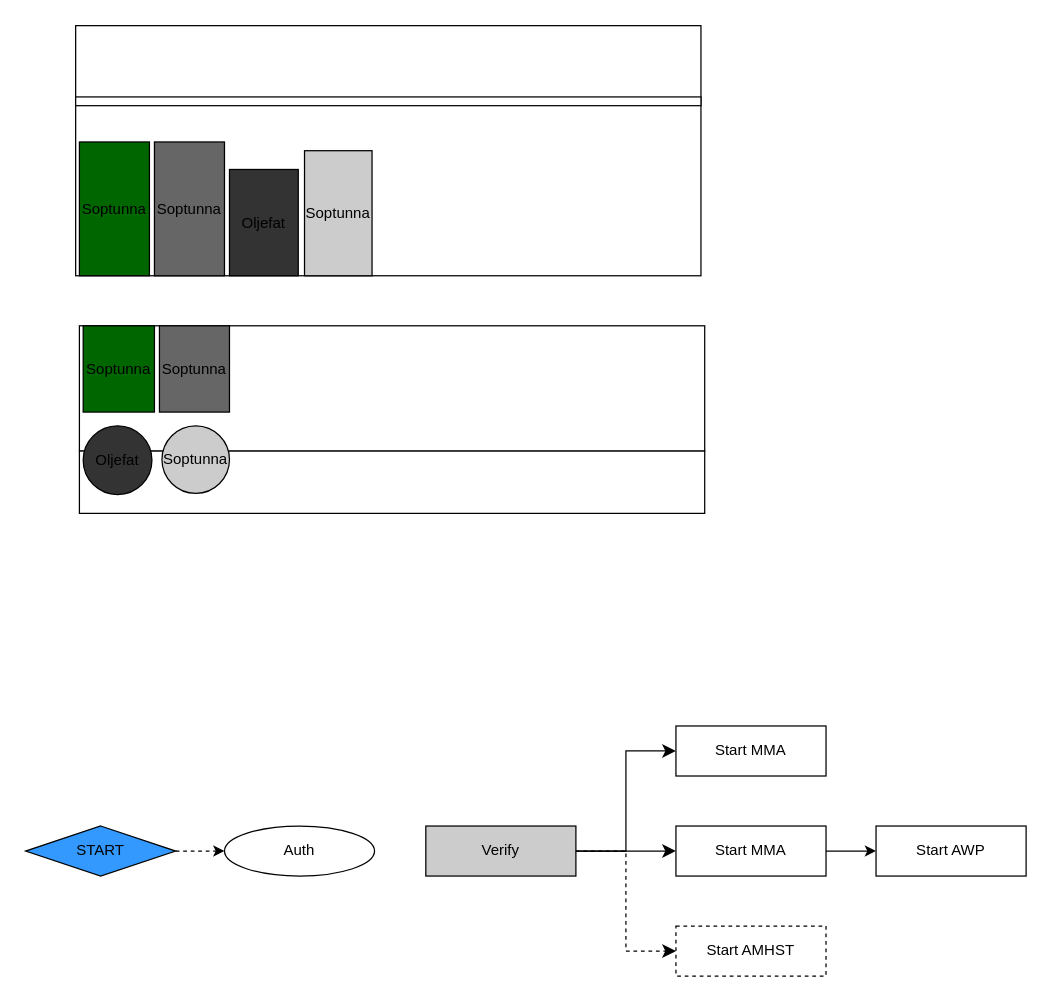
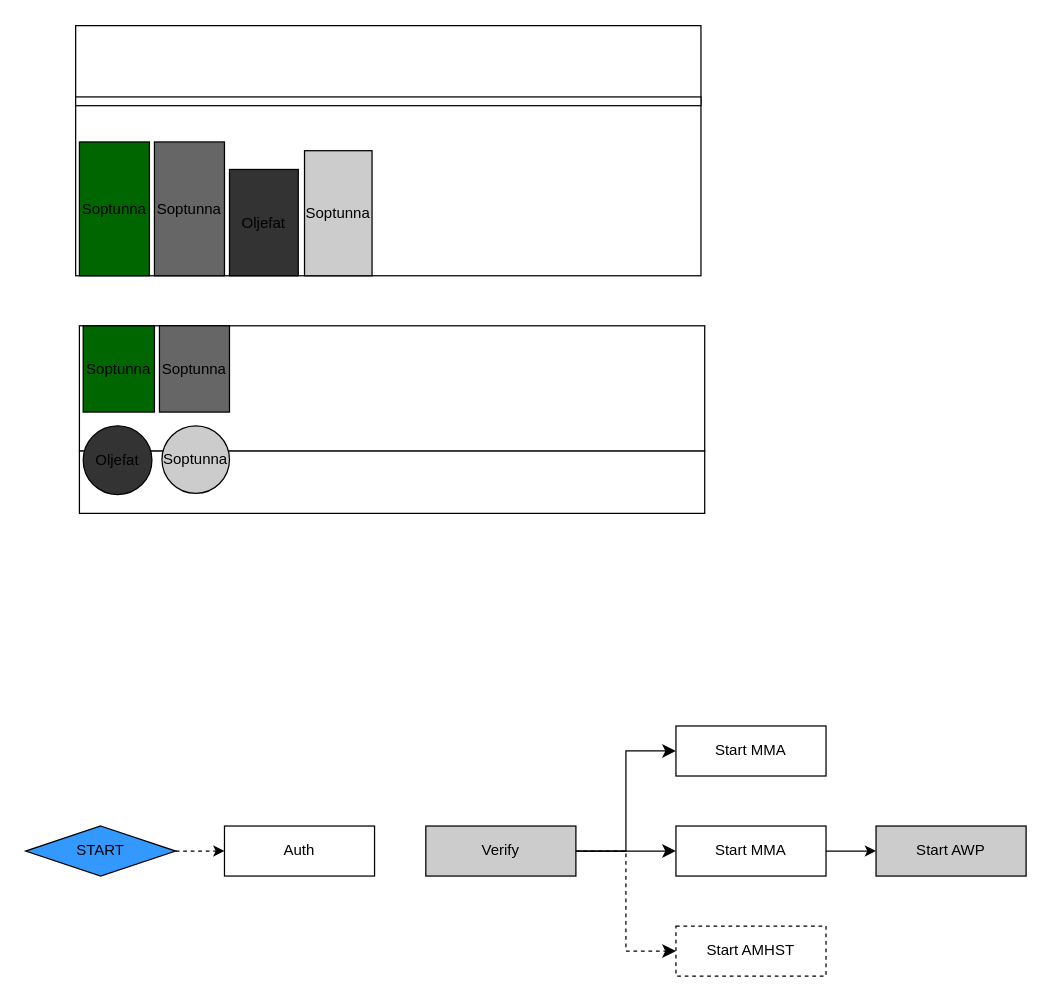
(299, 851) -> (299, 851)
(951, 851) -> (951, 851)
